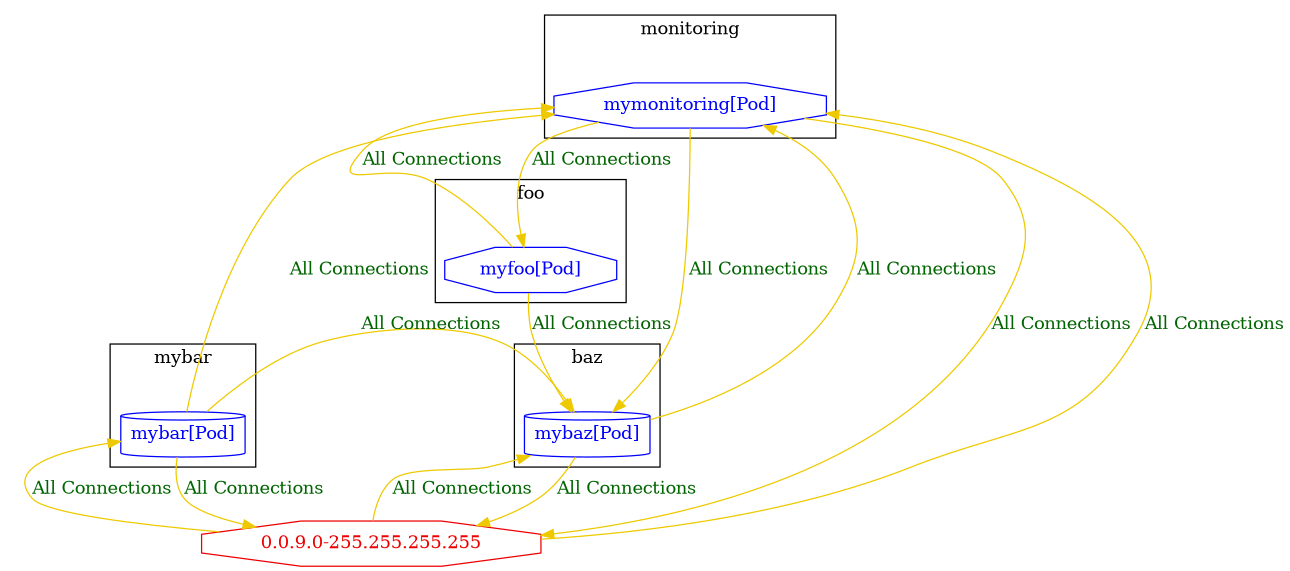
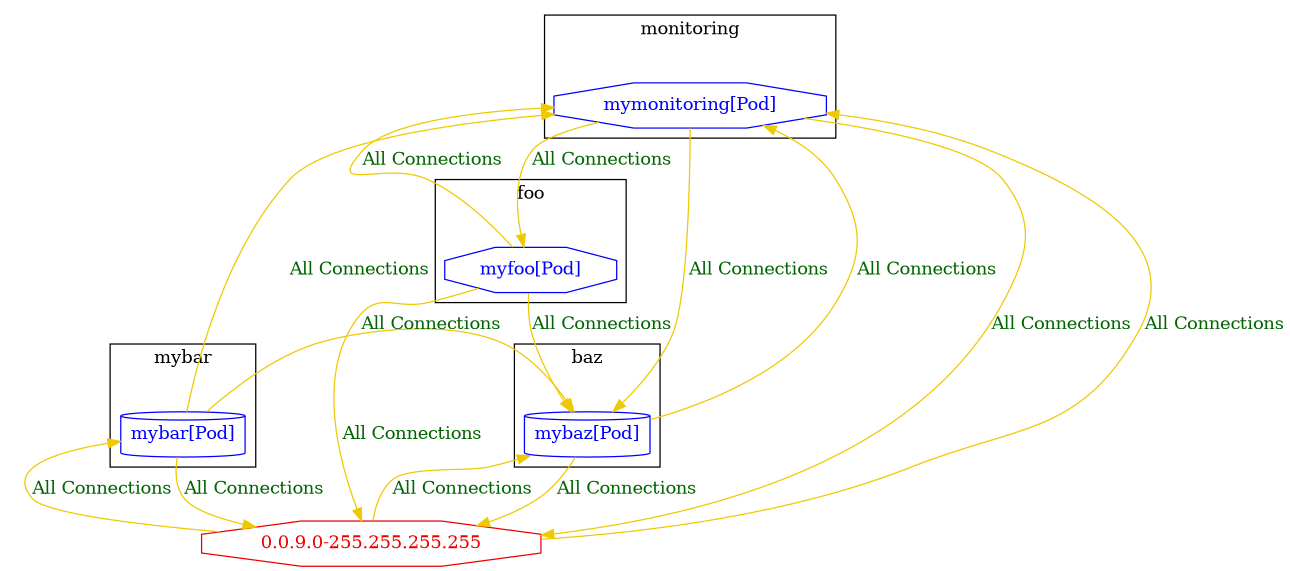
none -> (342, 349)
